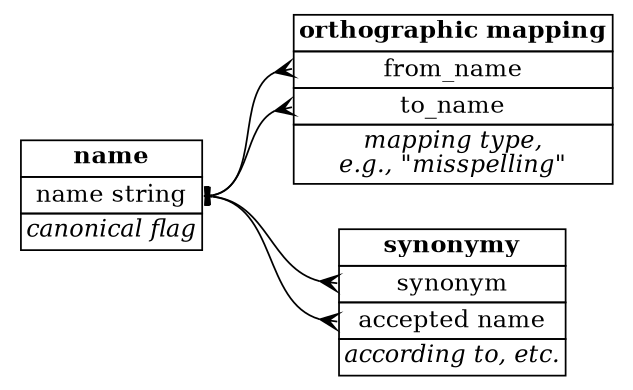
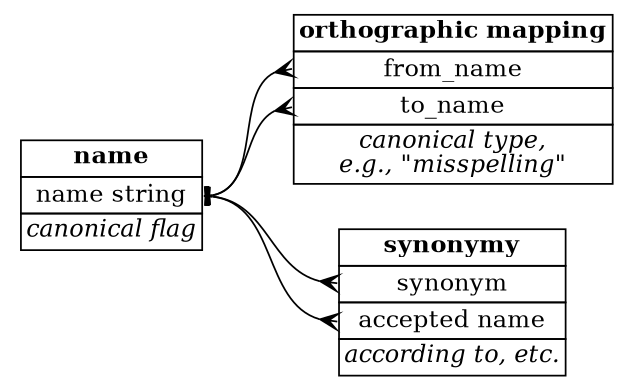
(453, 140) -> (453, 140)
